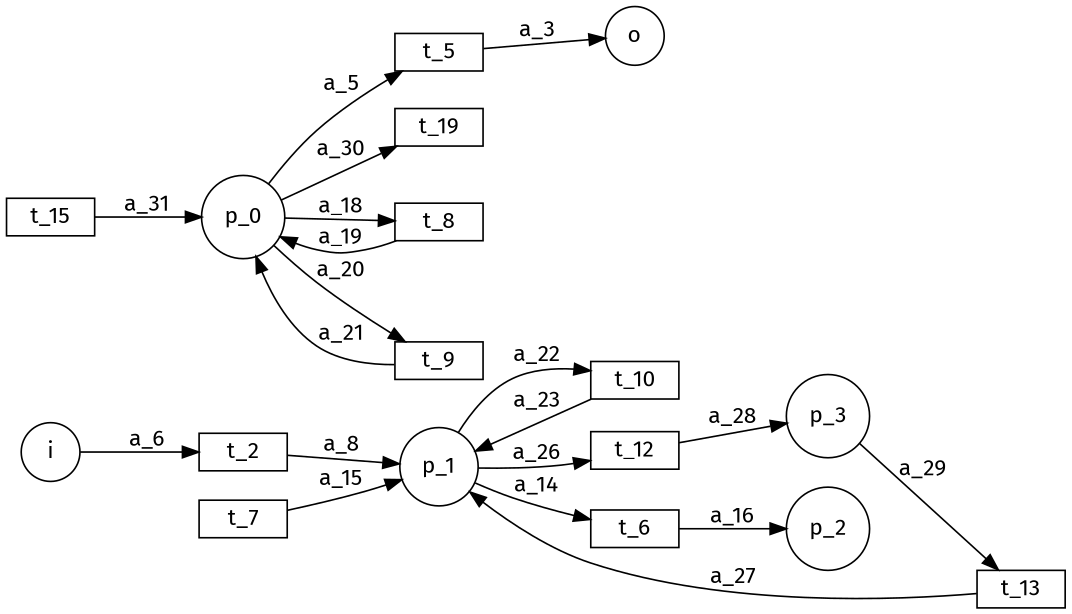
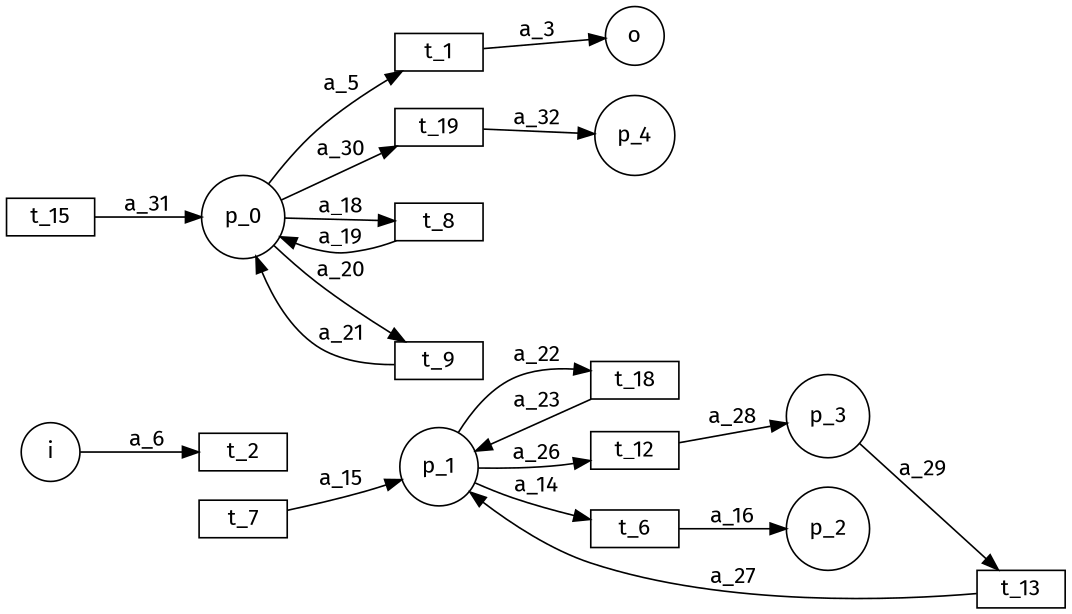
(439, 52) -> (439, 52)
none -> (635, 135)
(635, 380) -> (635, 380)
(335, 459) -> none
